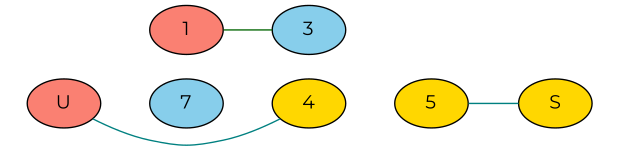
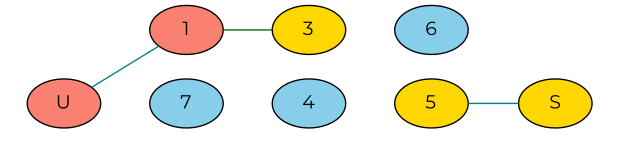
(309, 30) -> (309, 30)
none -> (431, 30)
(309, 103) -> (309, 103)
(186, 145) -> (125, 67)
